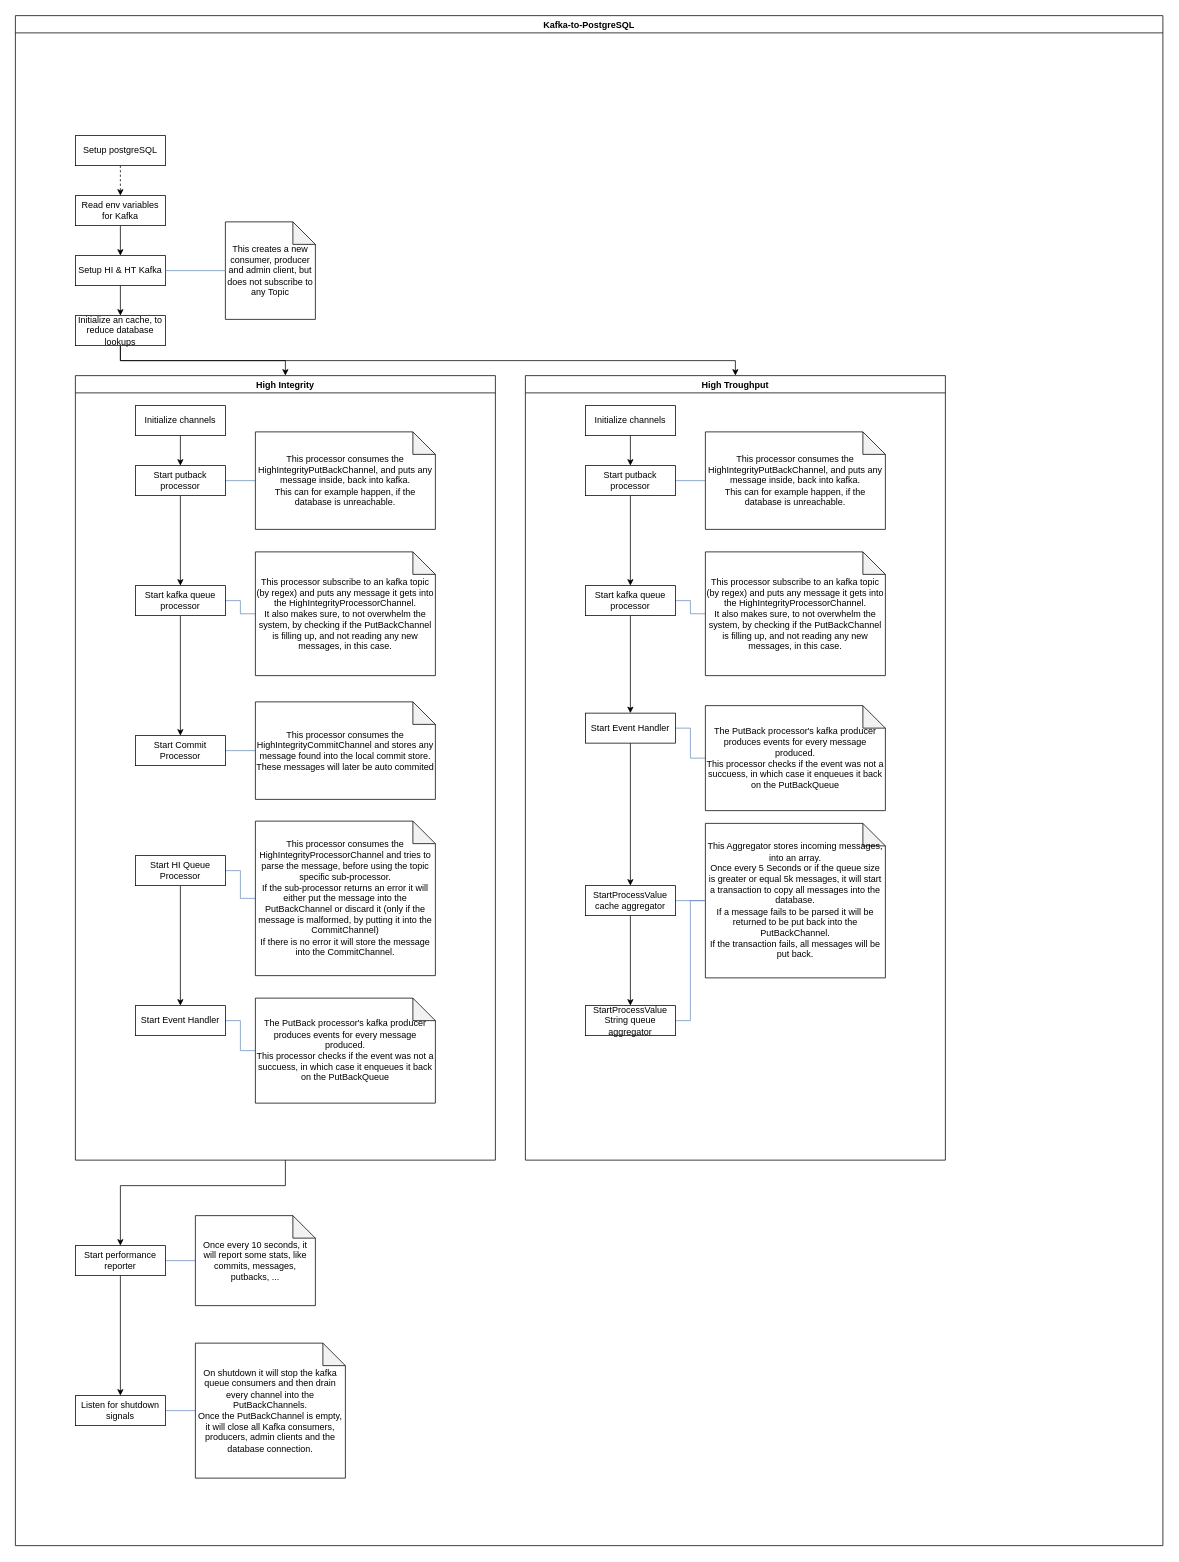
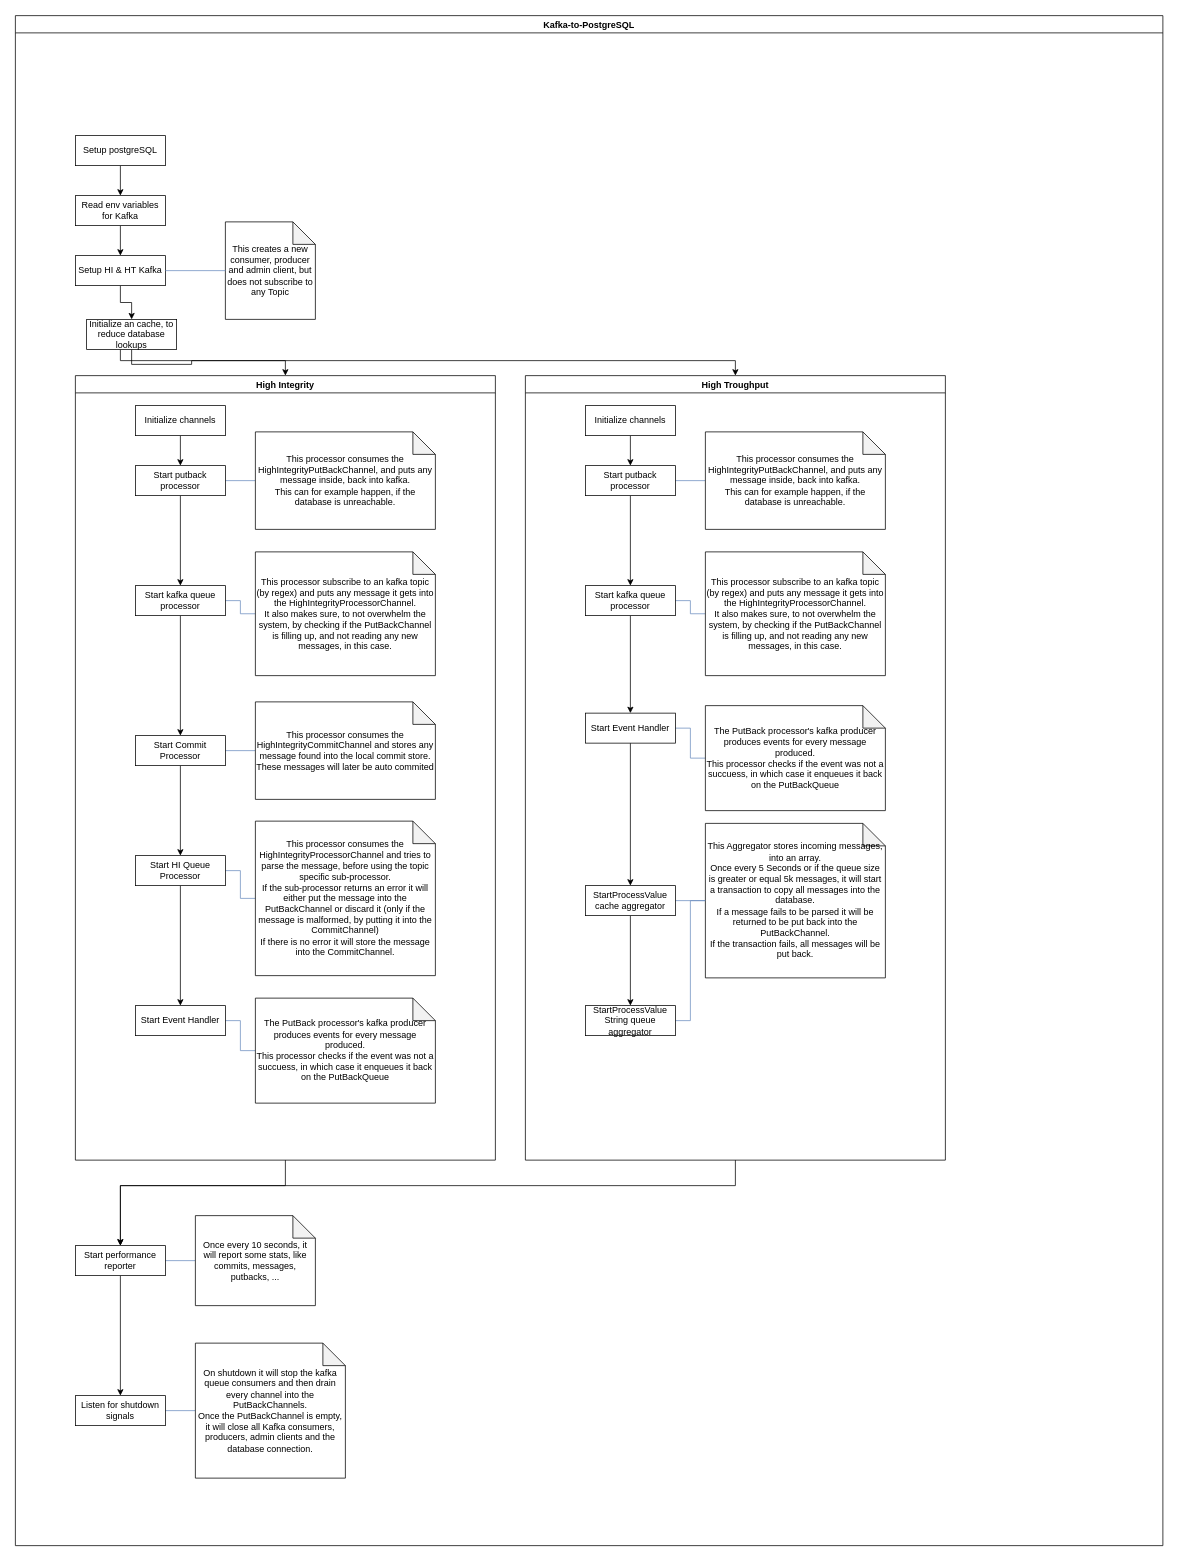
(120, 177) -> (120, 177)
(120, 330) -> (132, 334)
none -> (180, 807)
none -> (523, 1185)
